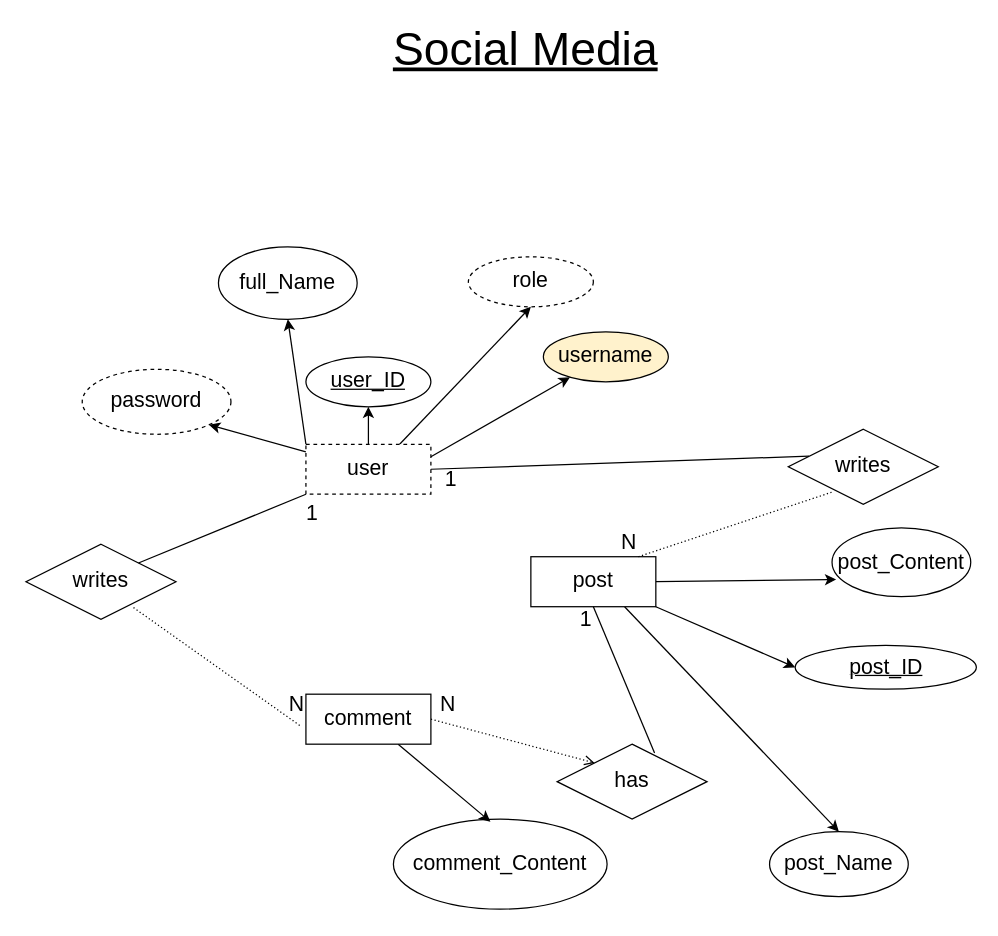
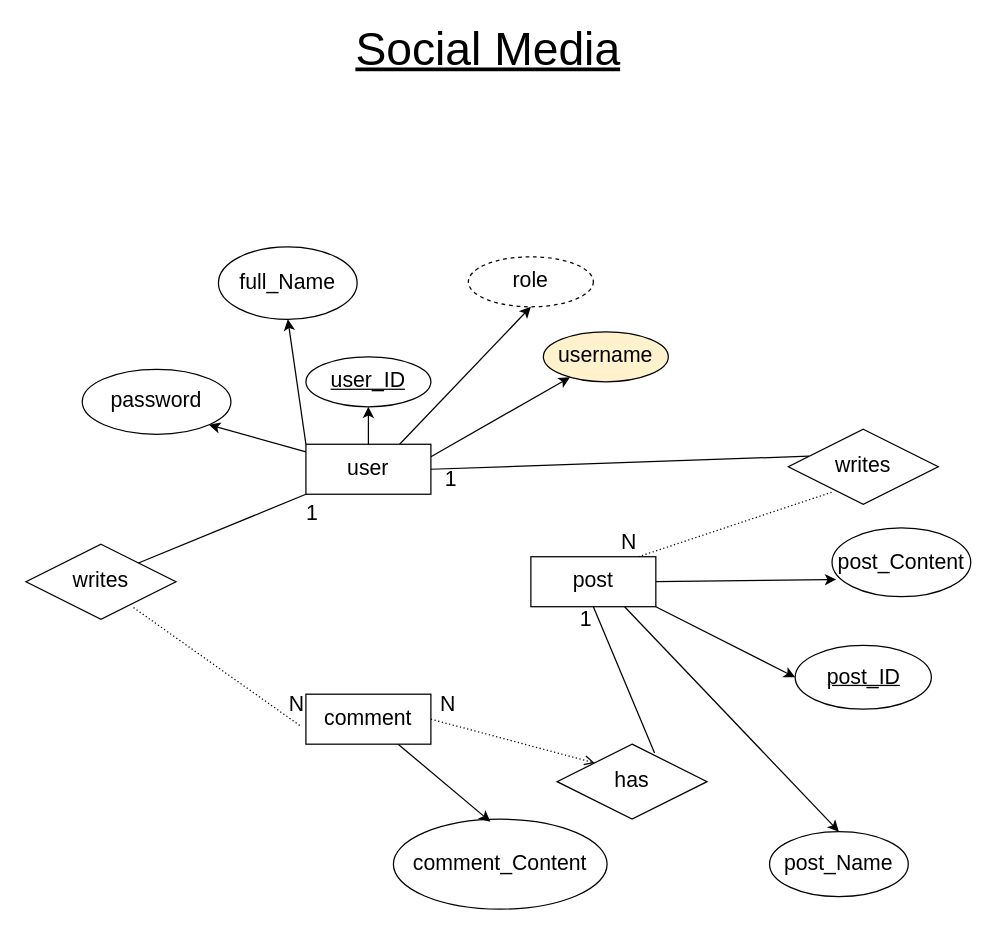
(526, 51) -> (488, 51)
(156, 402) -> (156, 402)
(368, 469) -> (368, 469)
(886, 668) -> (863, 678)
